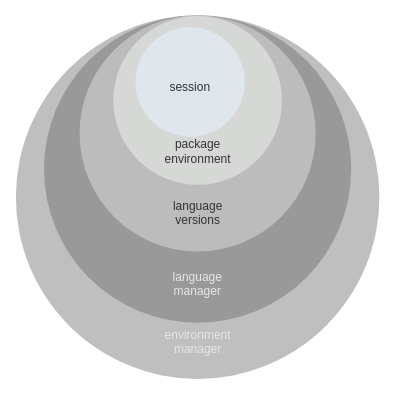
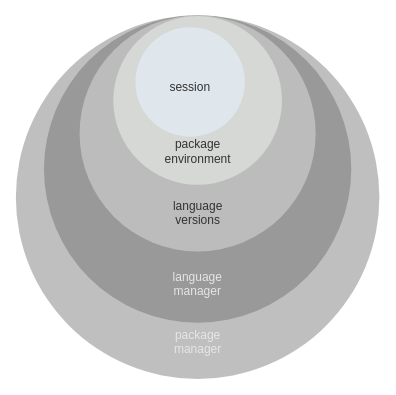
(198, 341) -> (198, 341)
